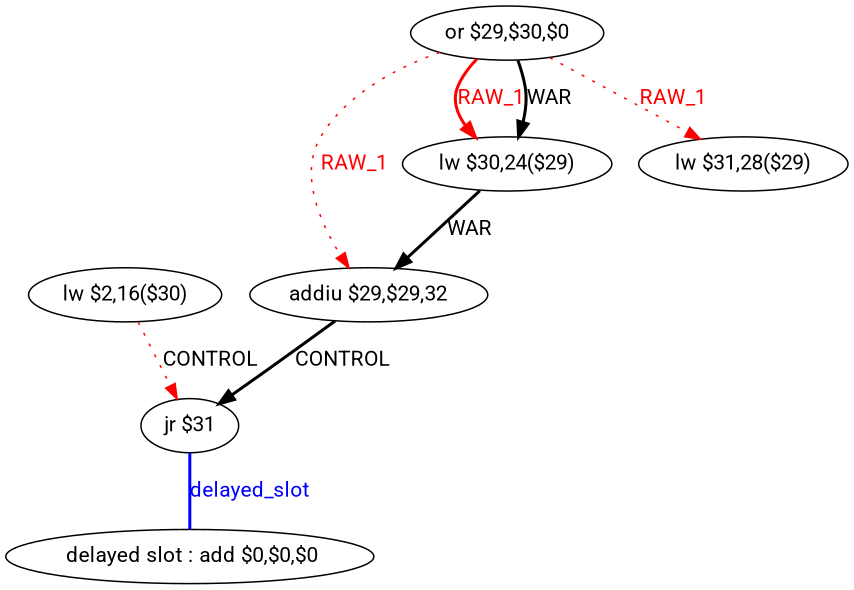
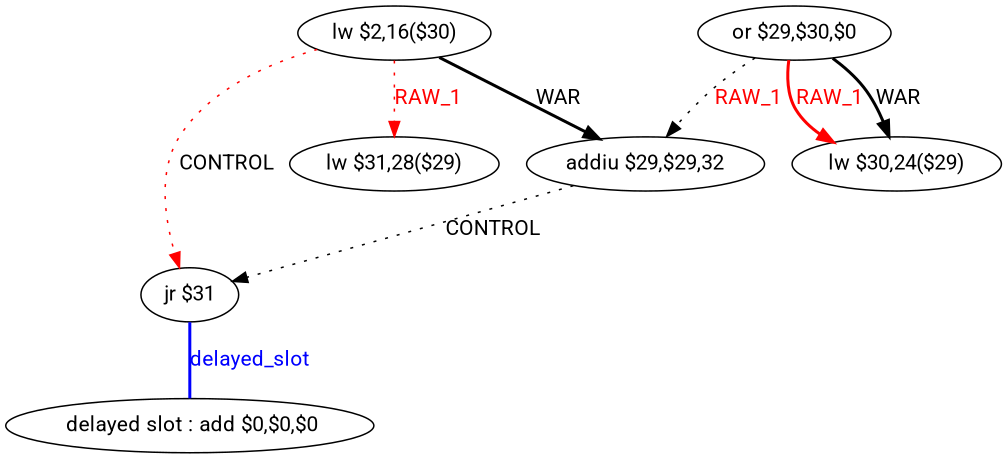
(618, 95) -> (394, 91)
(327, 128) -> (713, 88)
(444, 224) -> (513, 95)
(284, 358) -> (410, 232)
